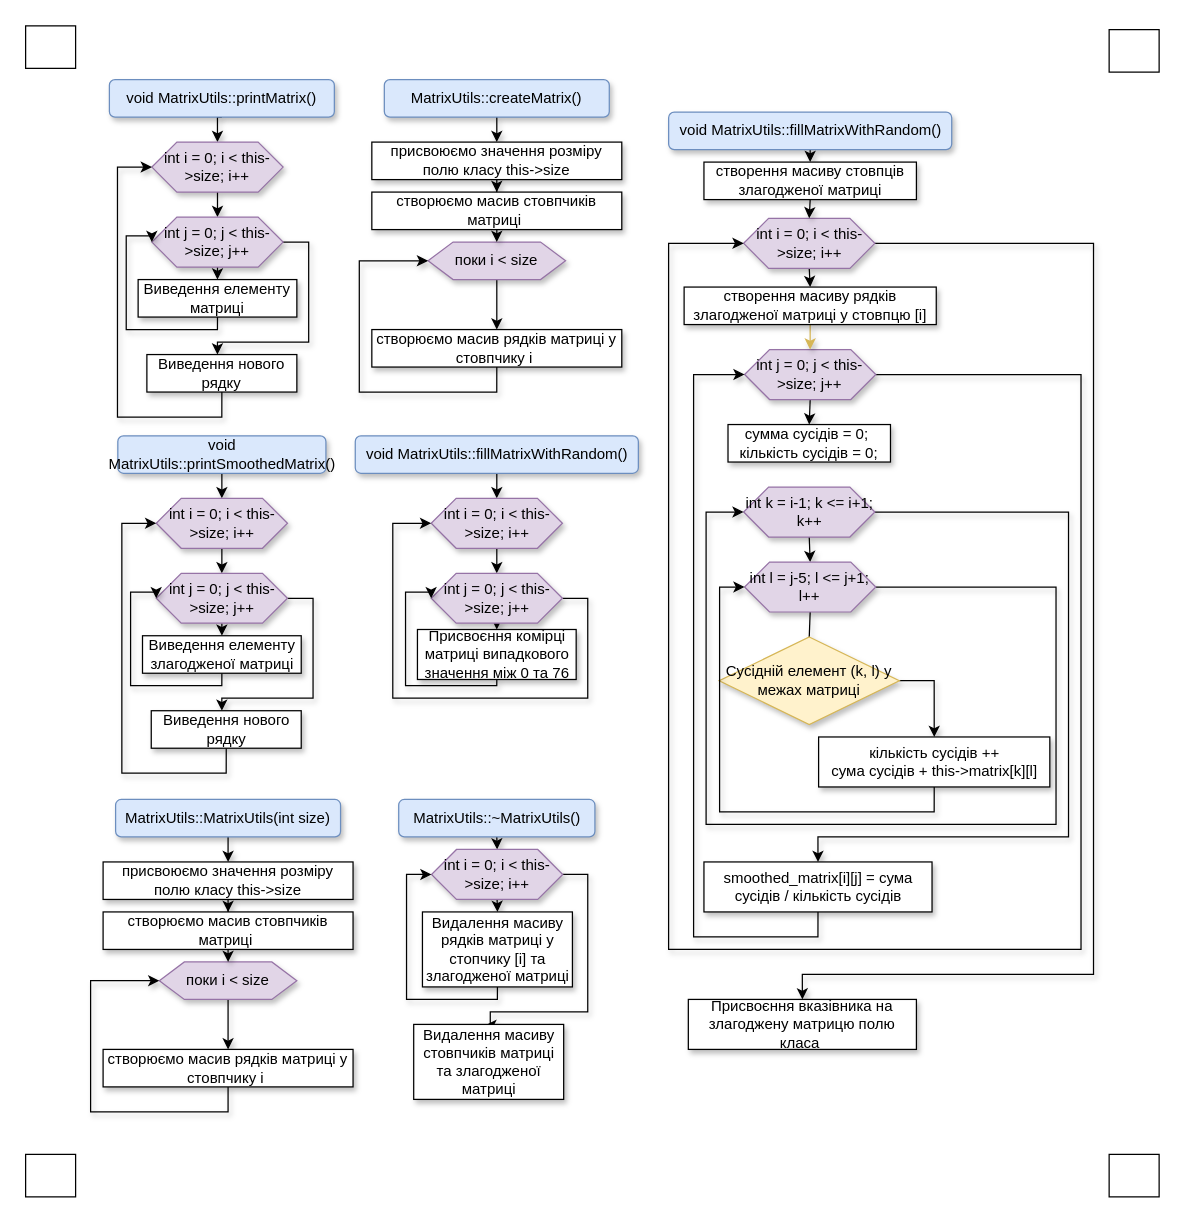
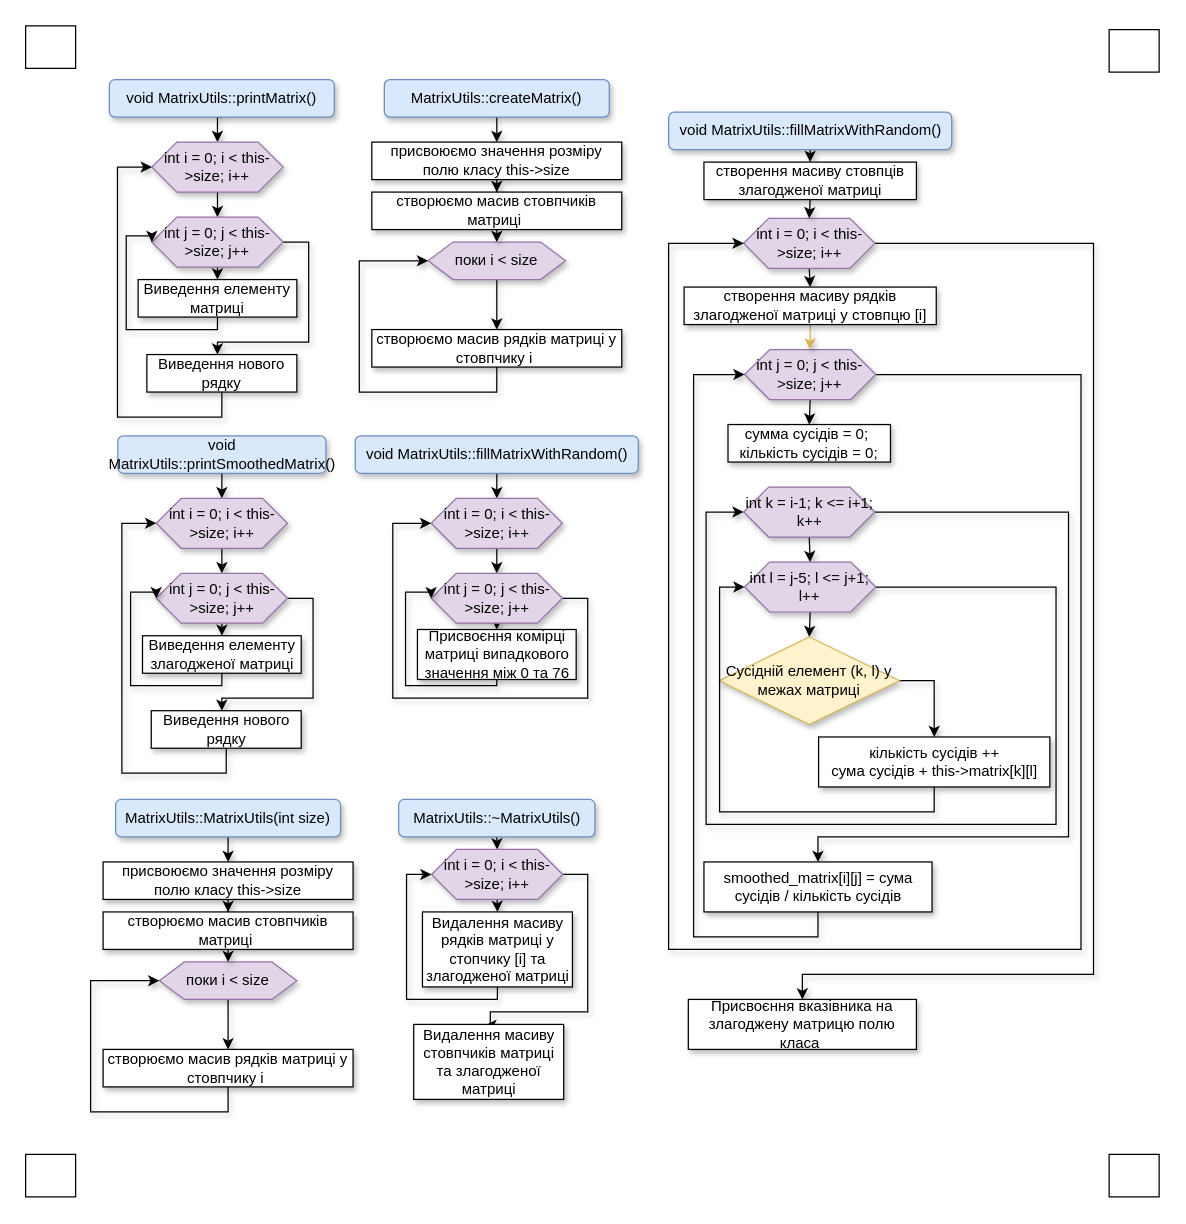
(810, 630) -> (810, 627)
